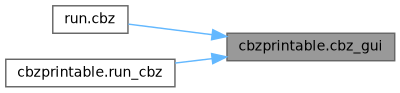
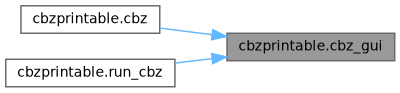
(90, 20) -> (90, 20)
